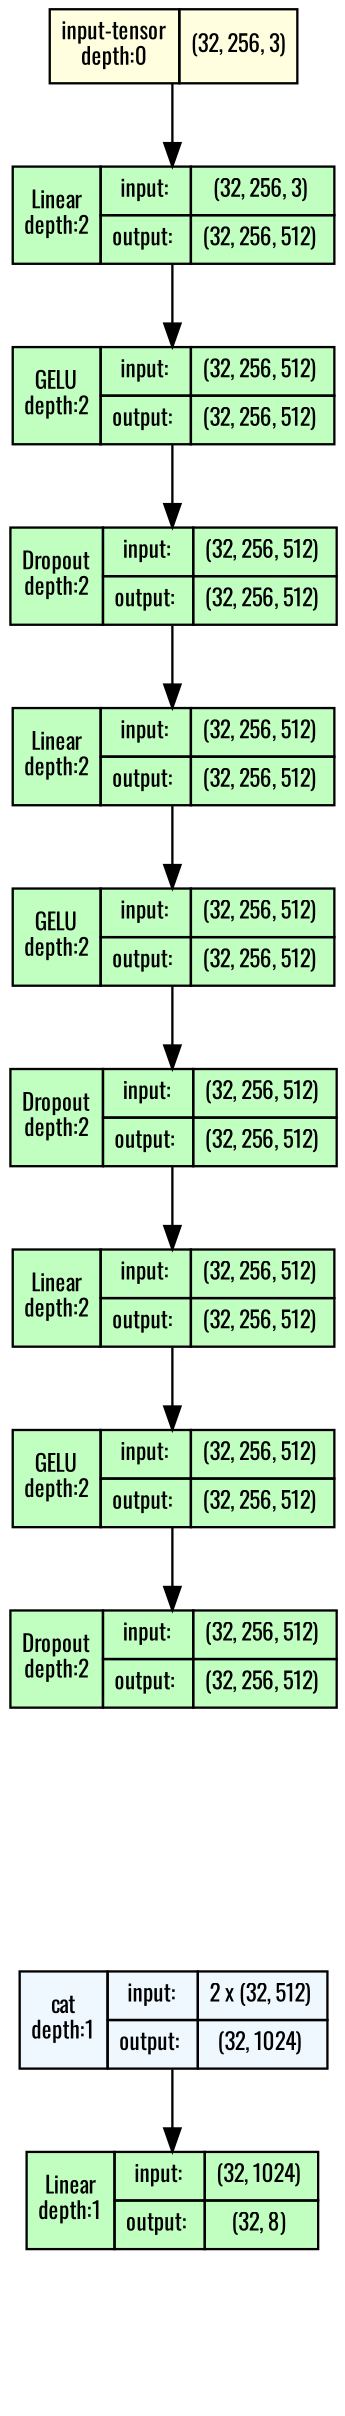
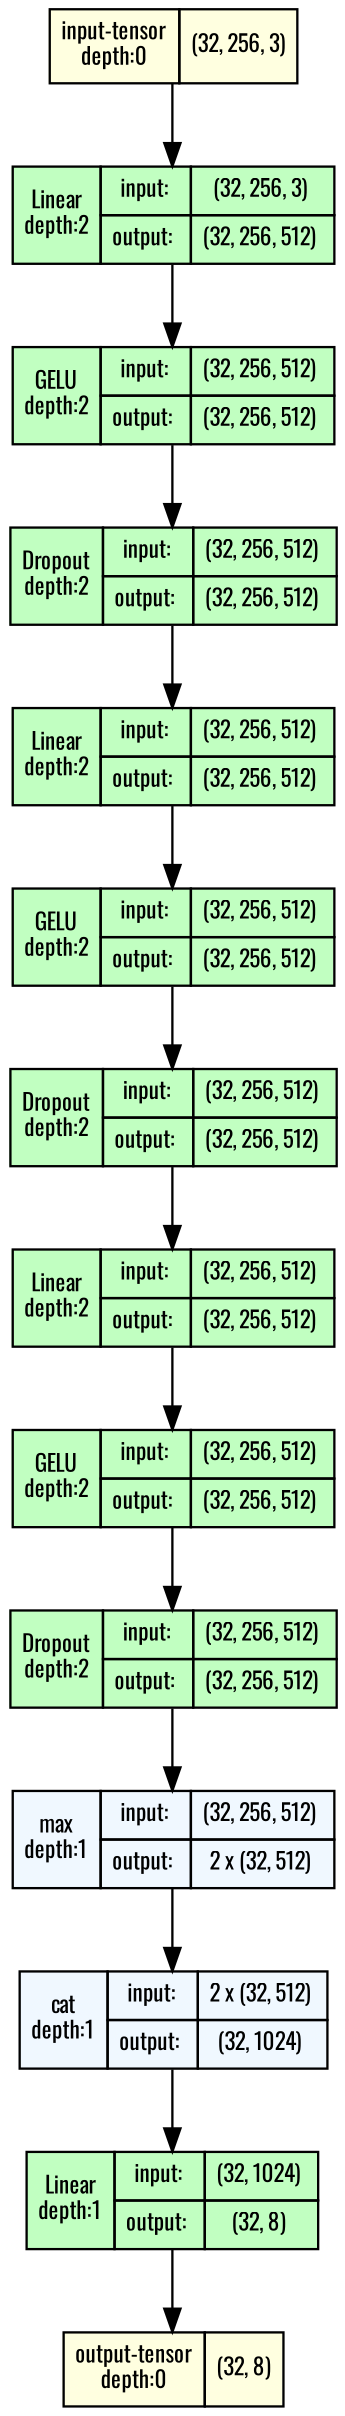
none -> (172, 1840)
none -> (172, 2369)
